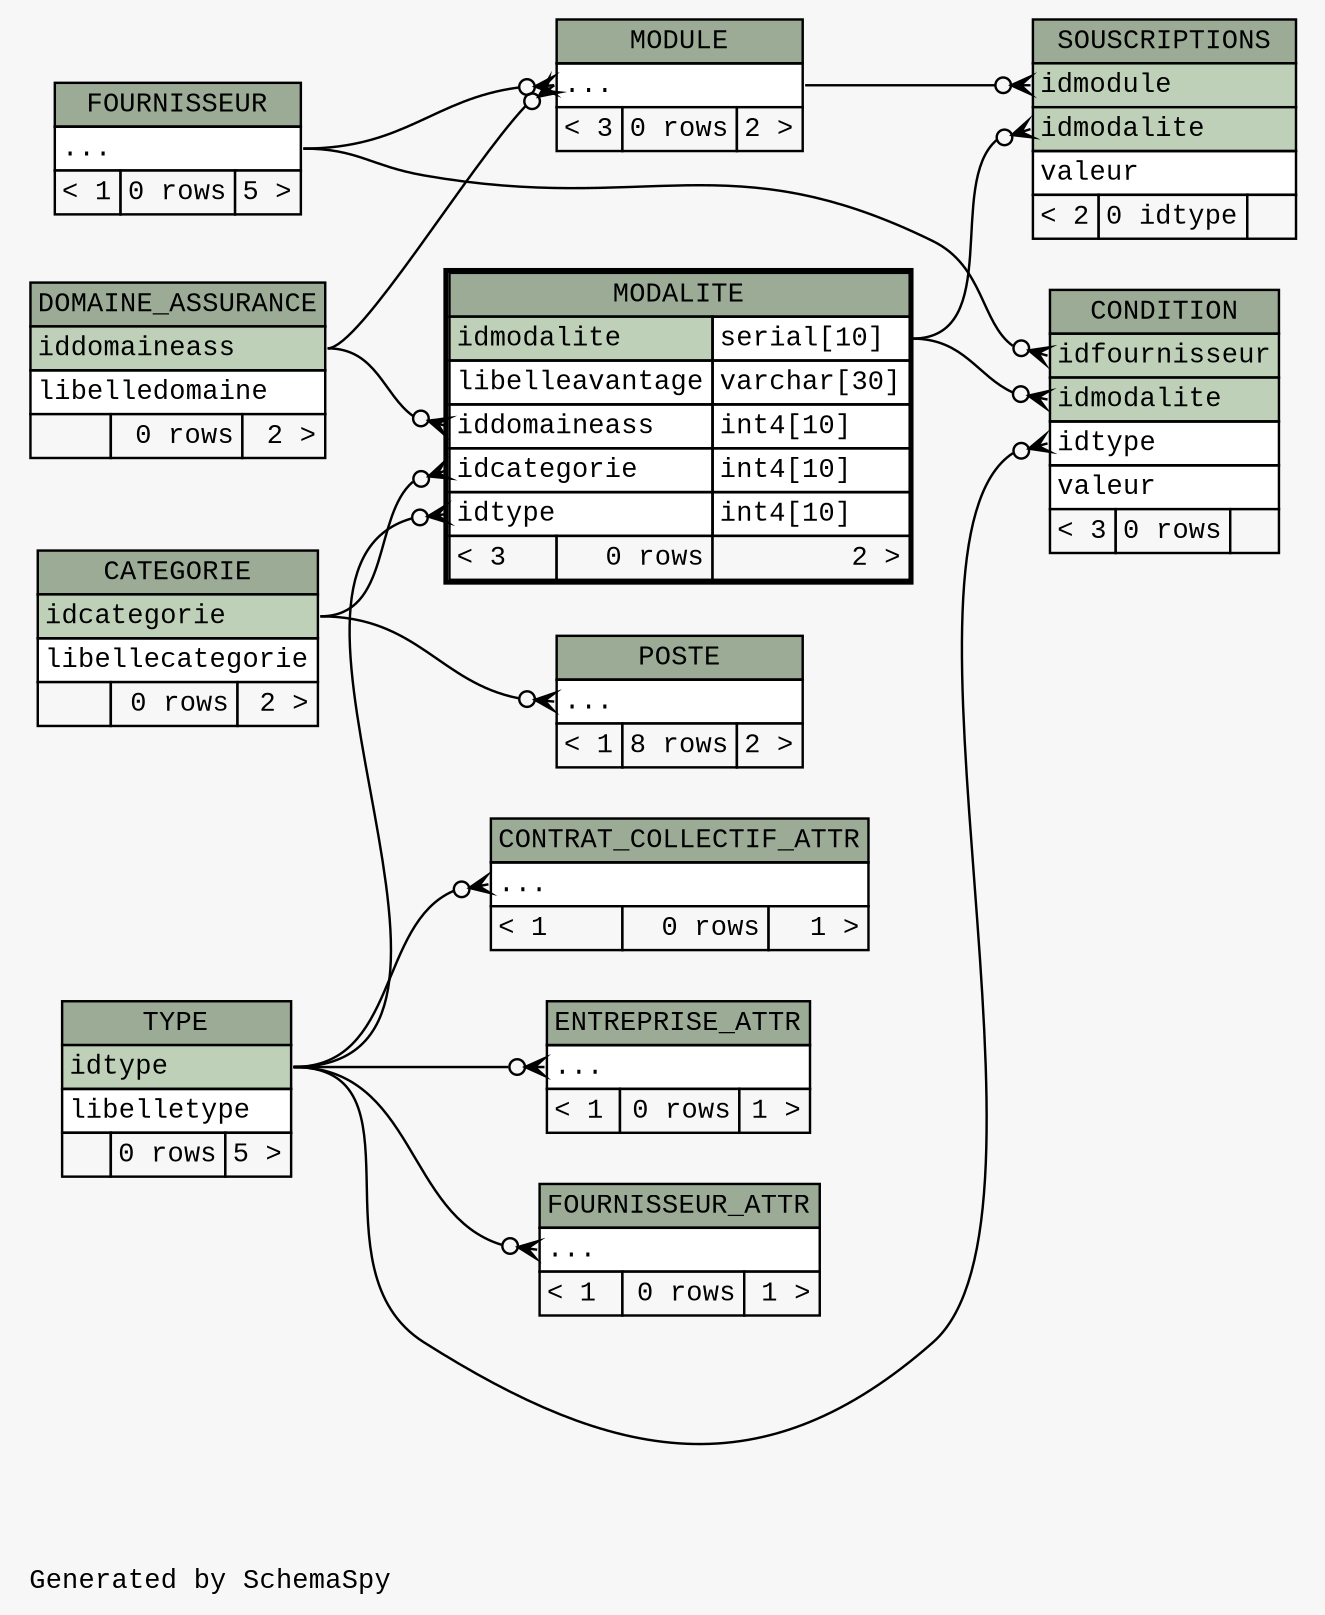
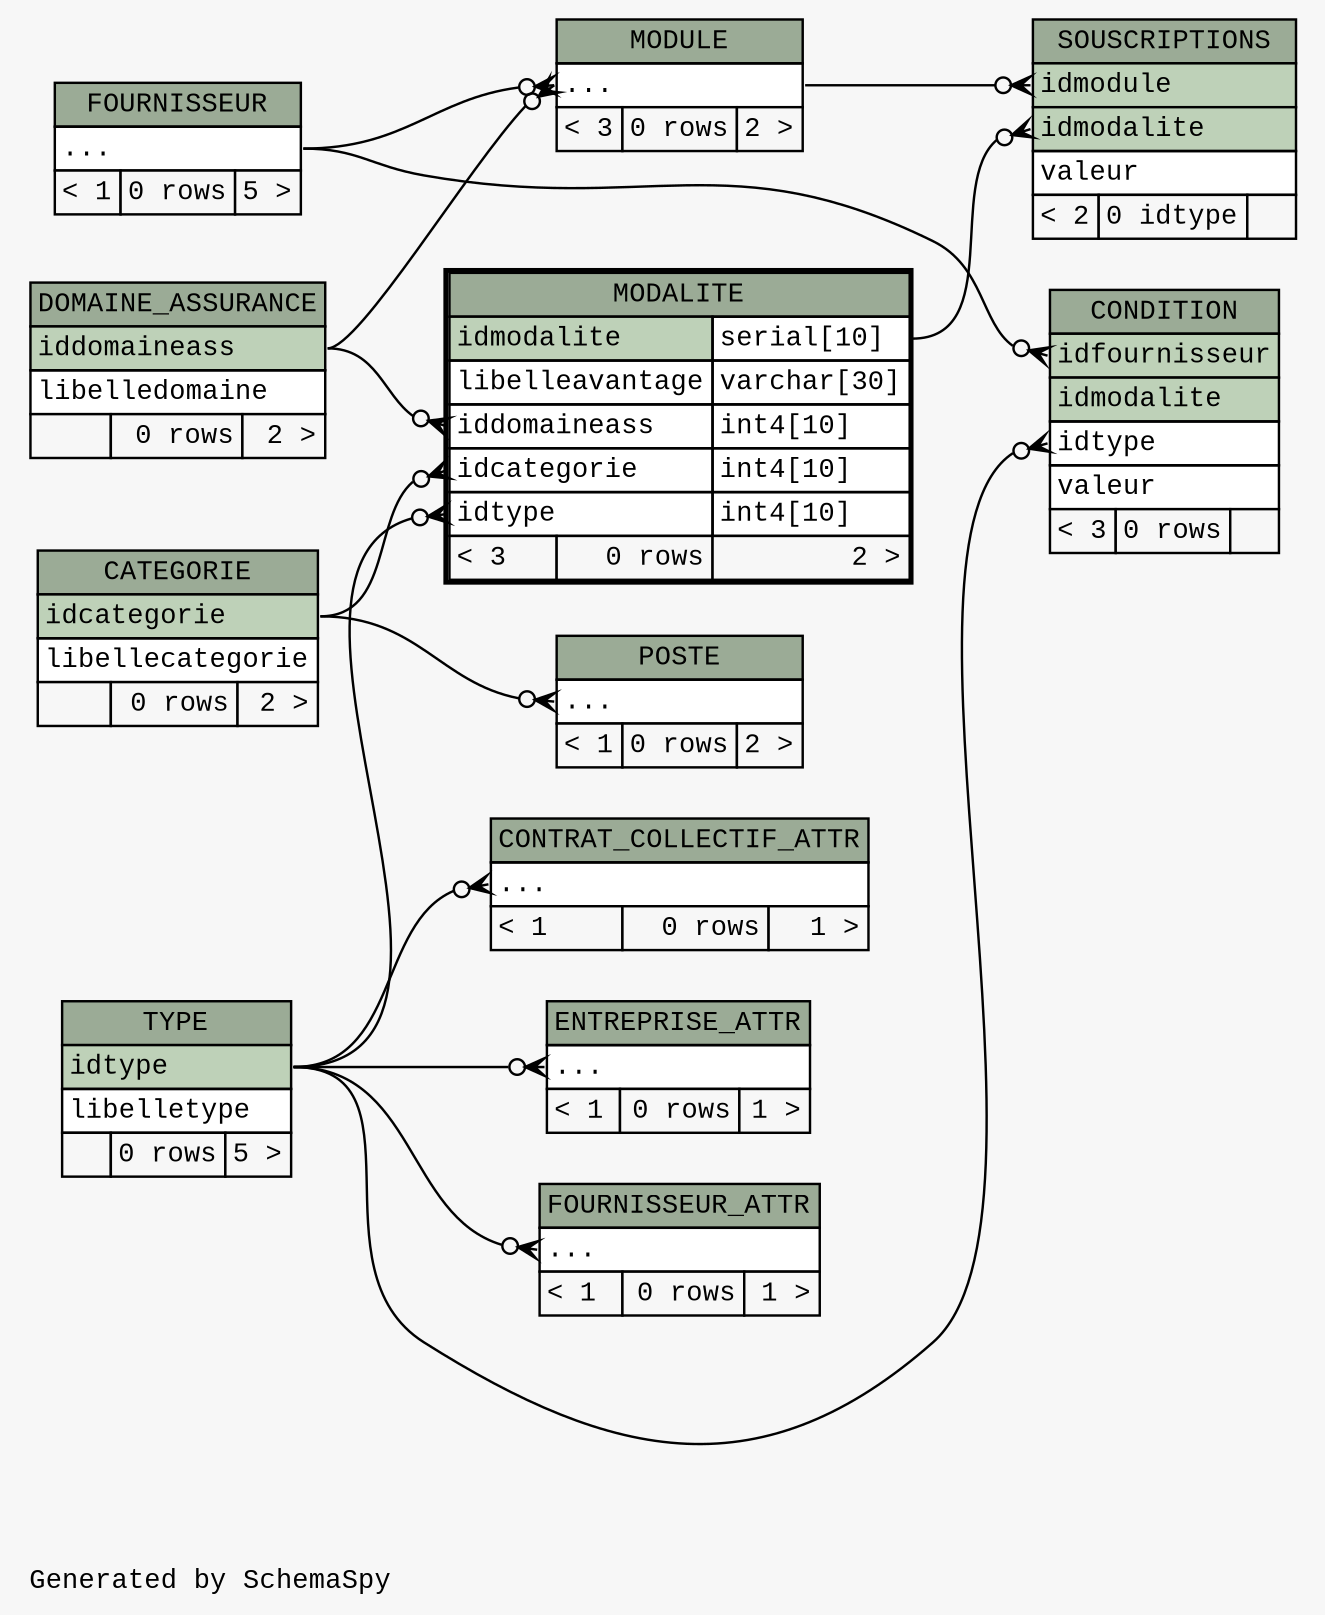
(966, 358) -> none
(680, 744) -> (680, 744)
